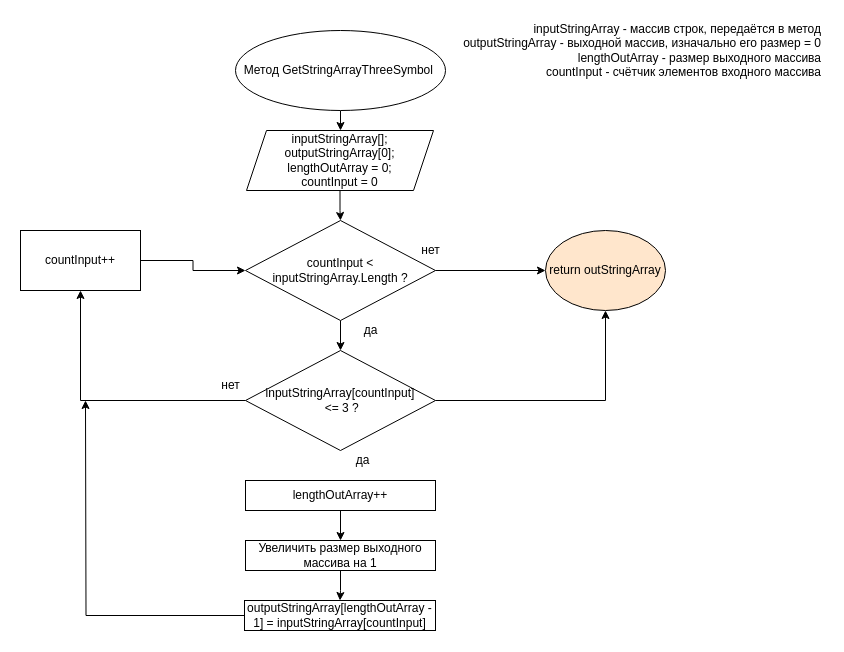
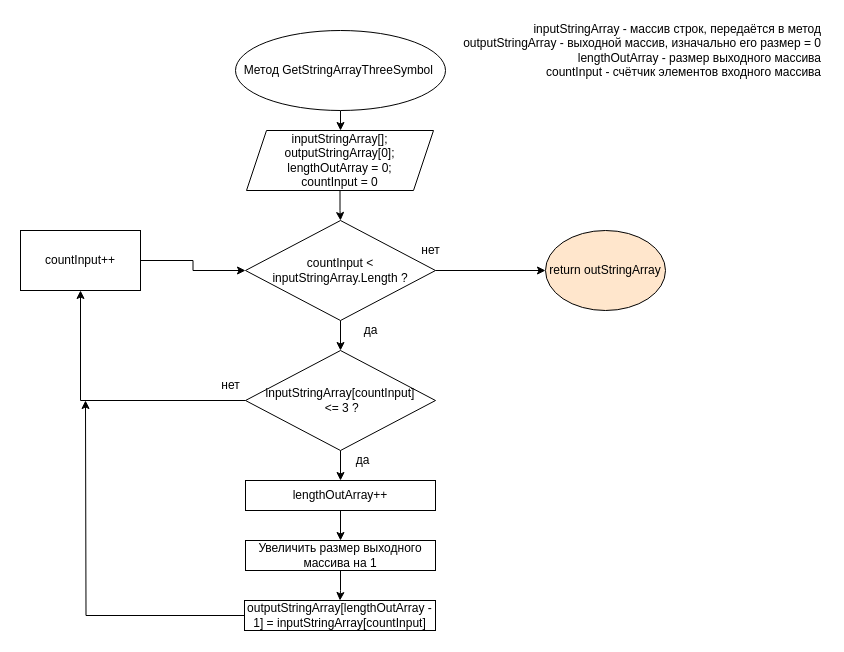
(562, 401) -> (341, 470)
